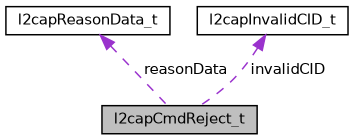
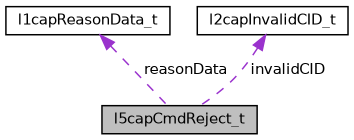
(88, 21) -> (88, 21)
(180, 120) -> (180, 120)
